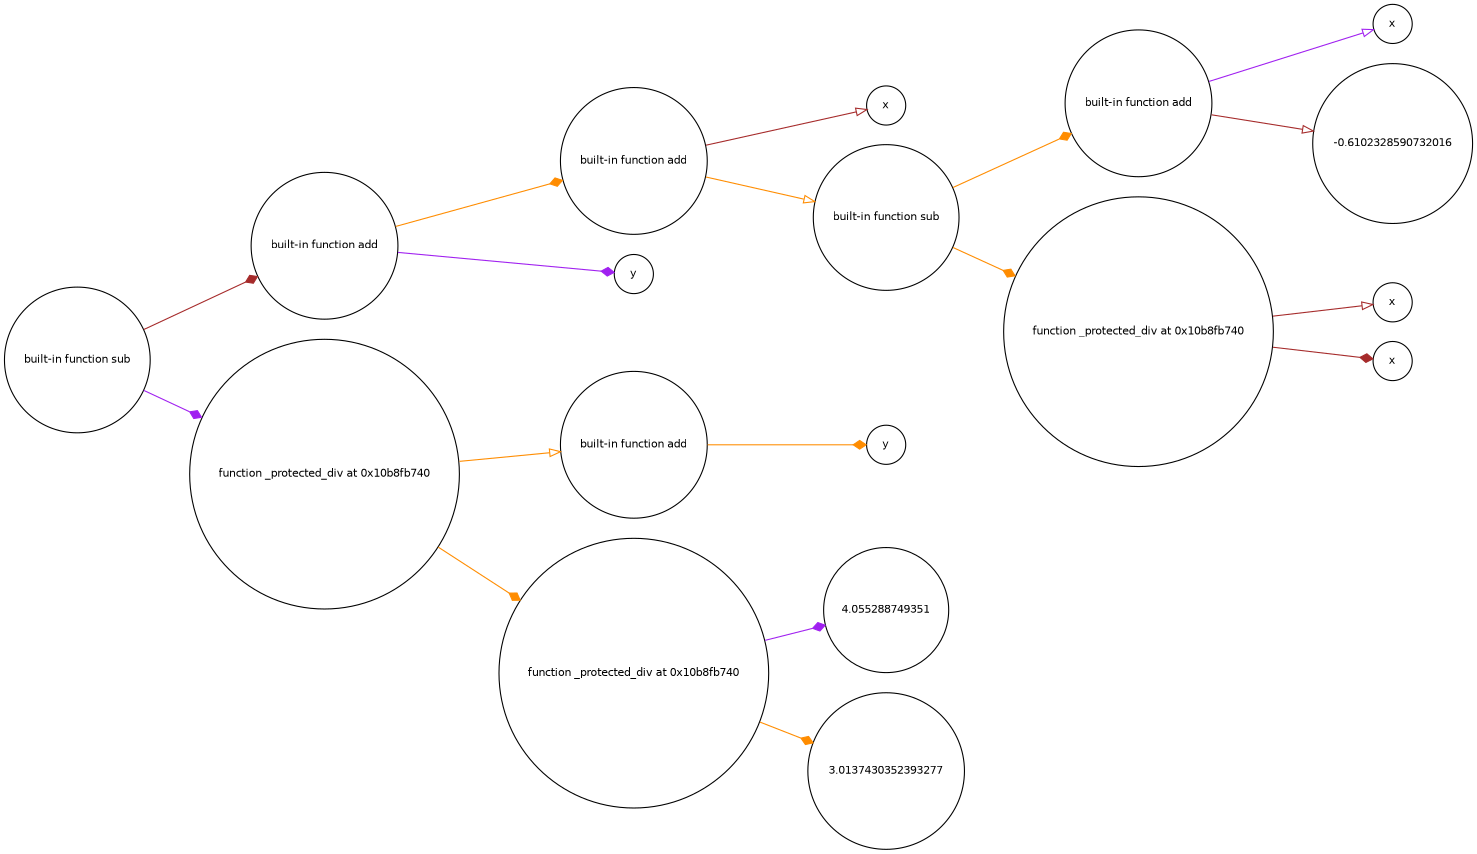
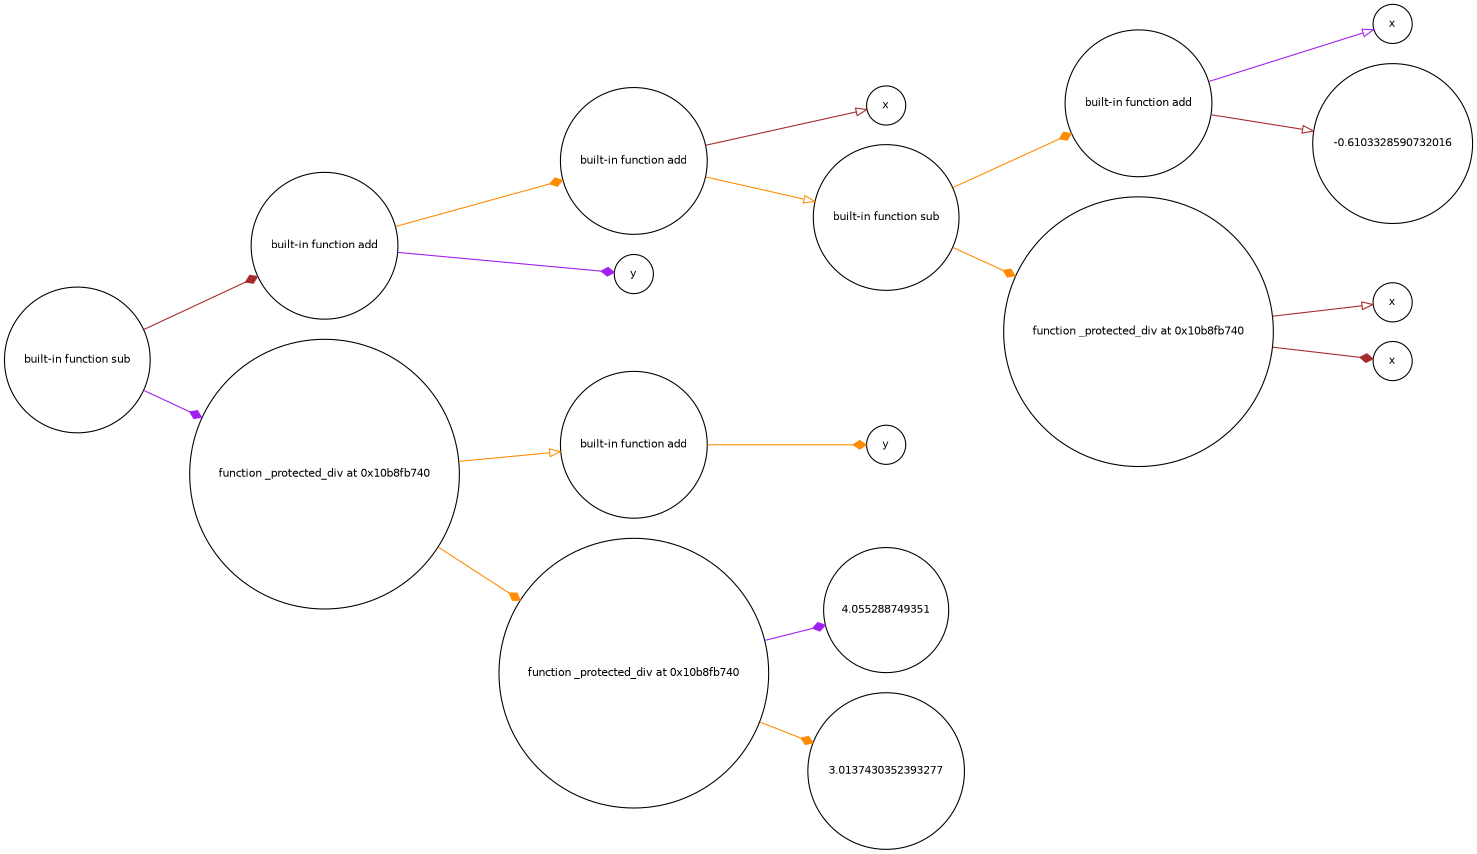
(1393, 144) -> (1393, 144)
